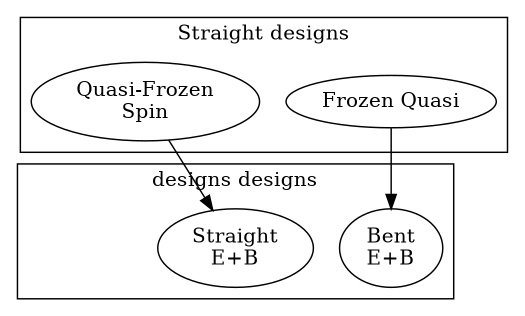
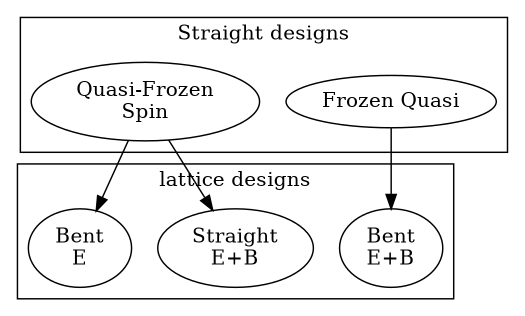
(236, 181) -> (236, 181)
none -> (80, 248)
